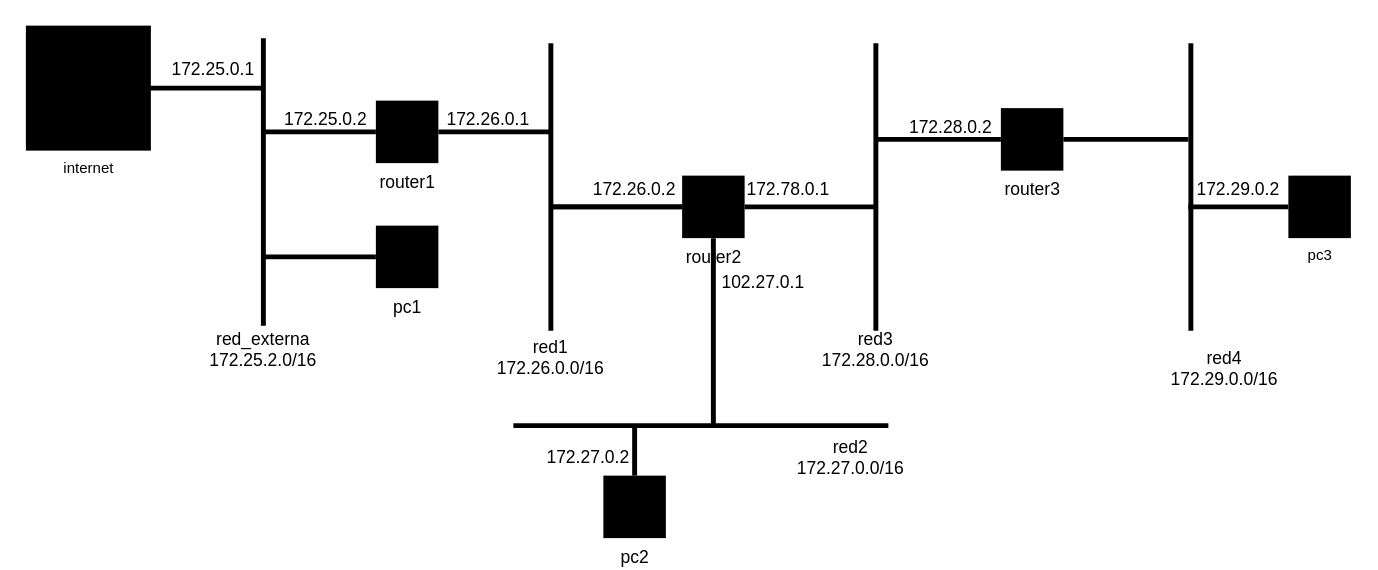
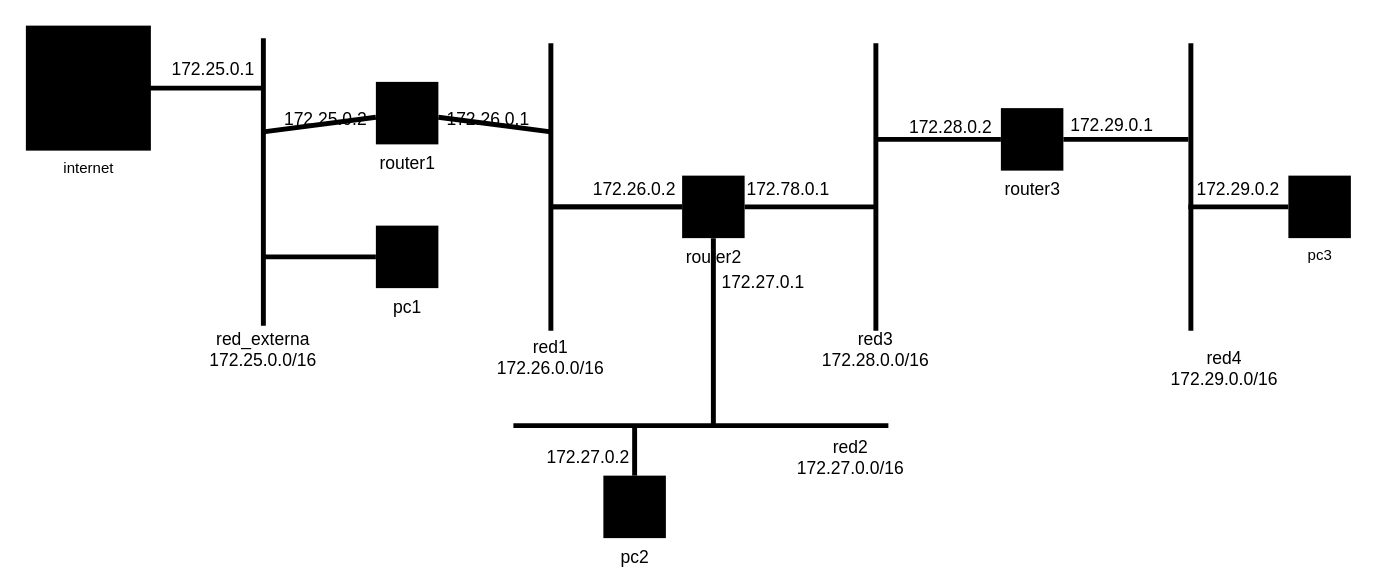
none -> (1112, 126)
(407, 132) -> (407, 113)
(763, 282) -> (763, 282)
(263, 349) -> (263, 349)
